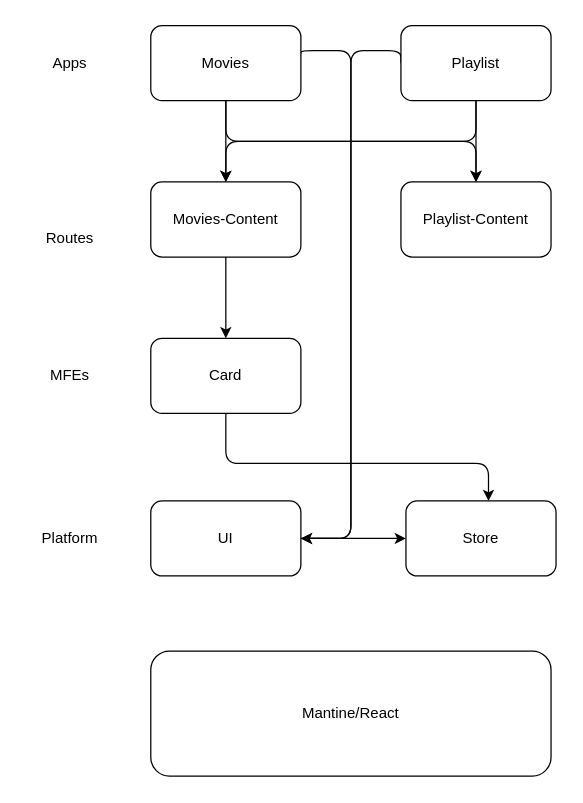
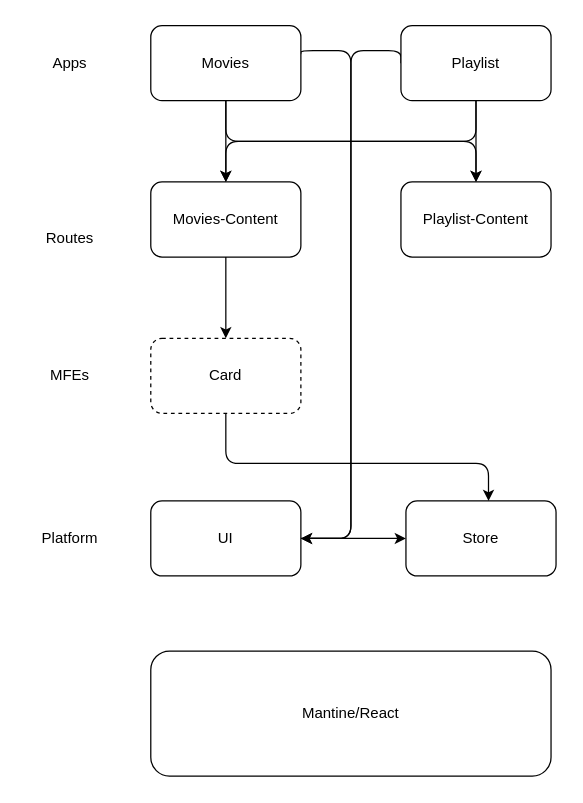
(226, 376) -> (226, 376)
